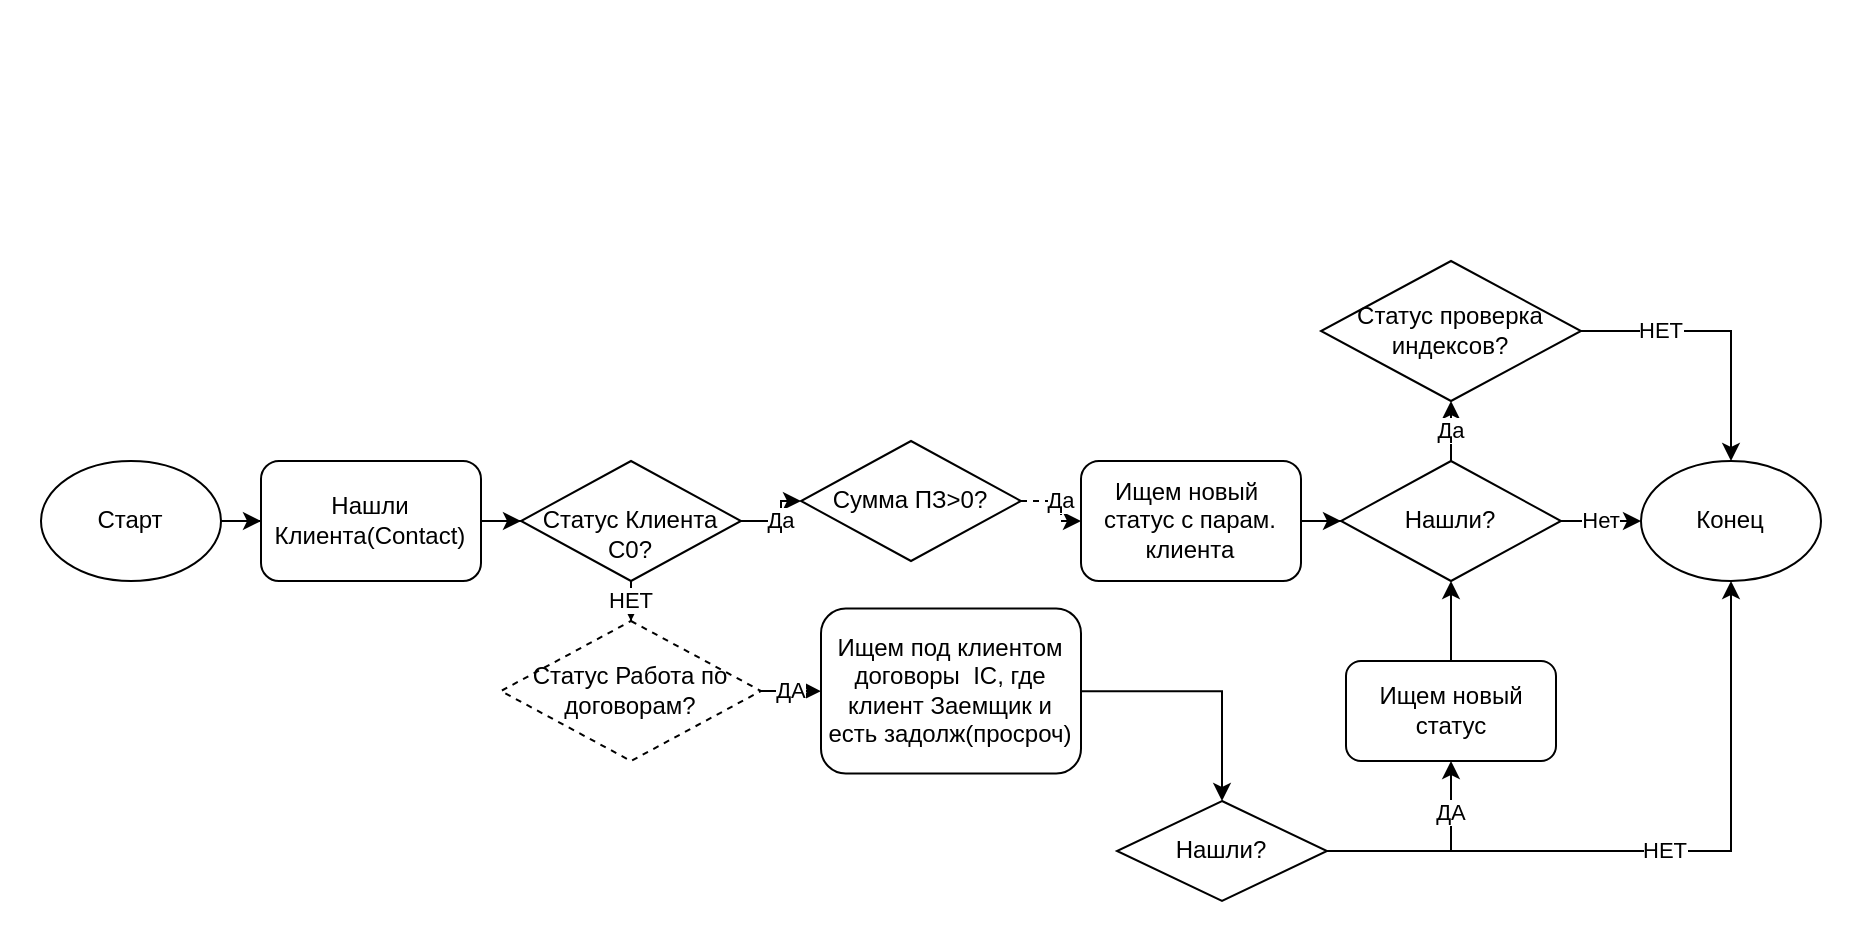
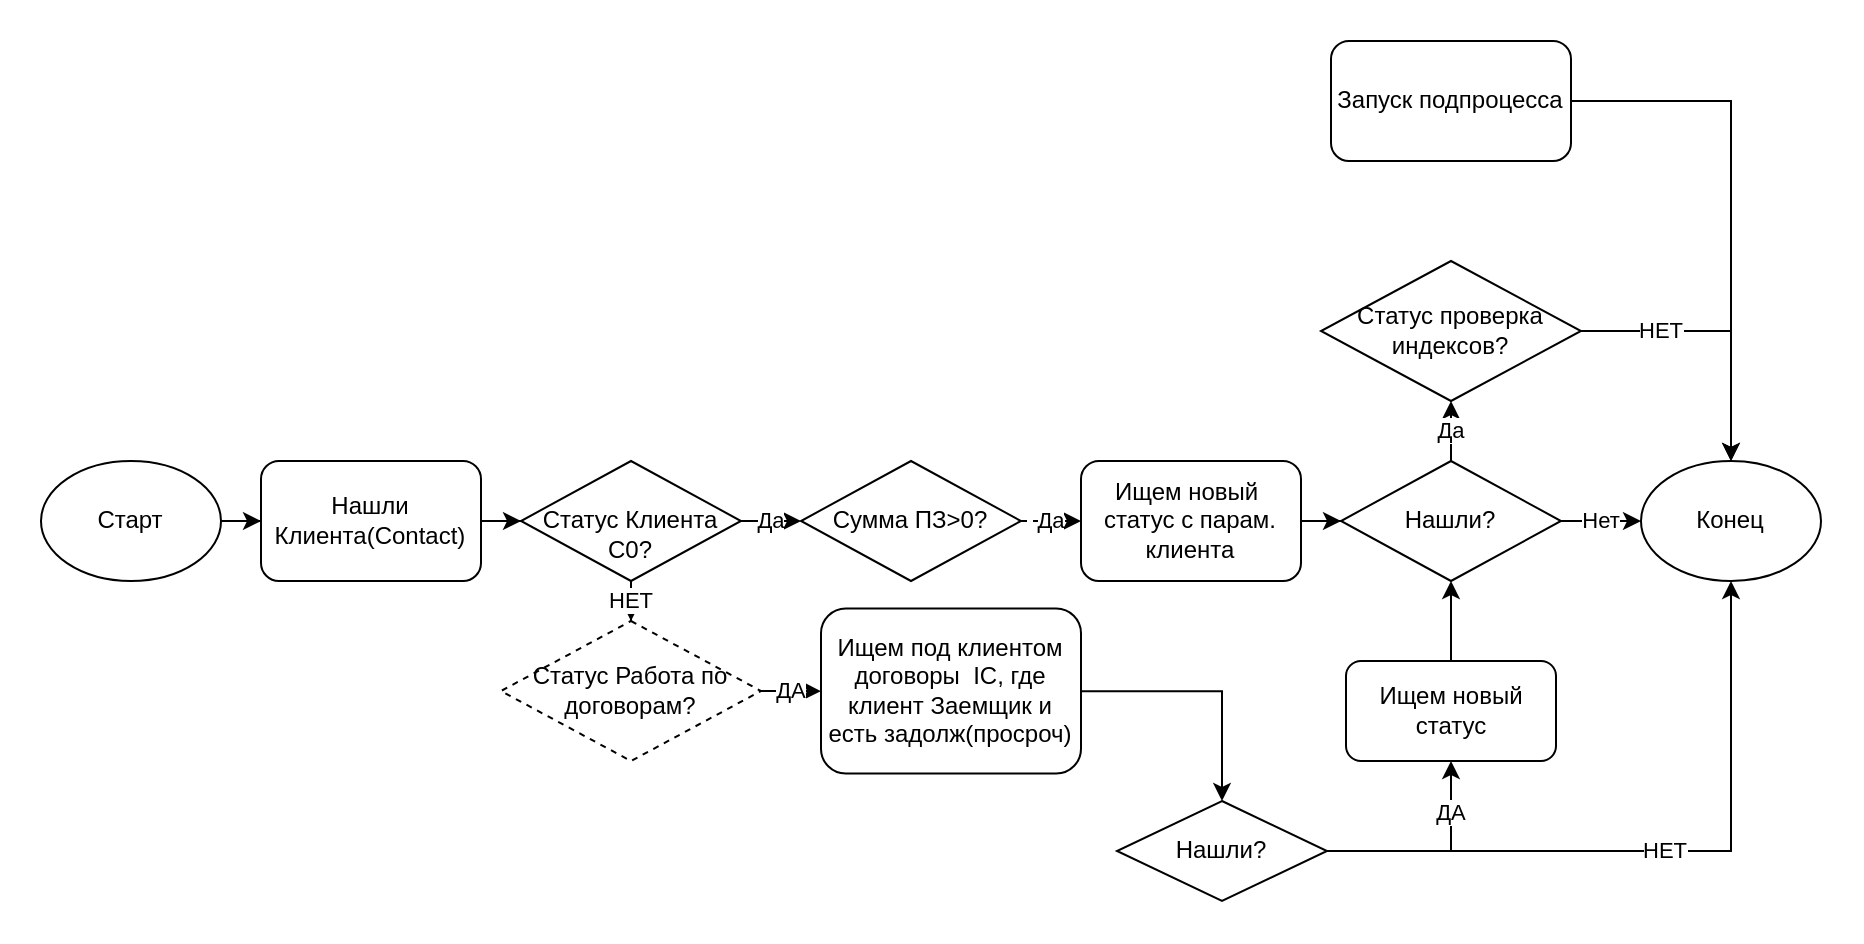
none -> (1451, 101)
none -> (1731, 134)
(911, 501) -> (911, 521)
